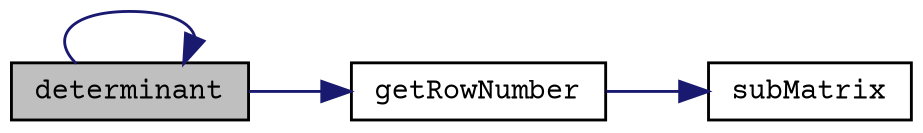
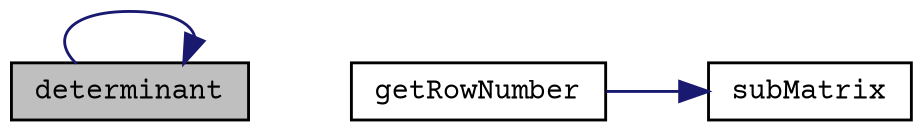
(285, 91) -> none
